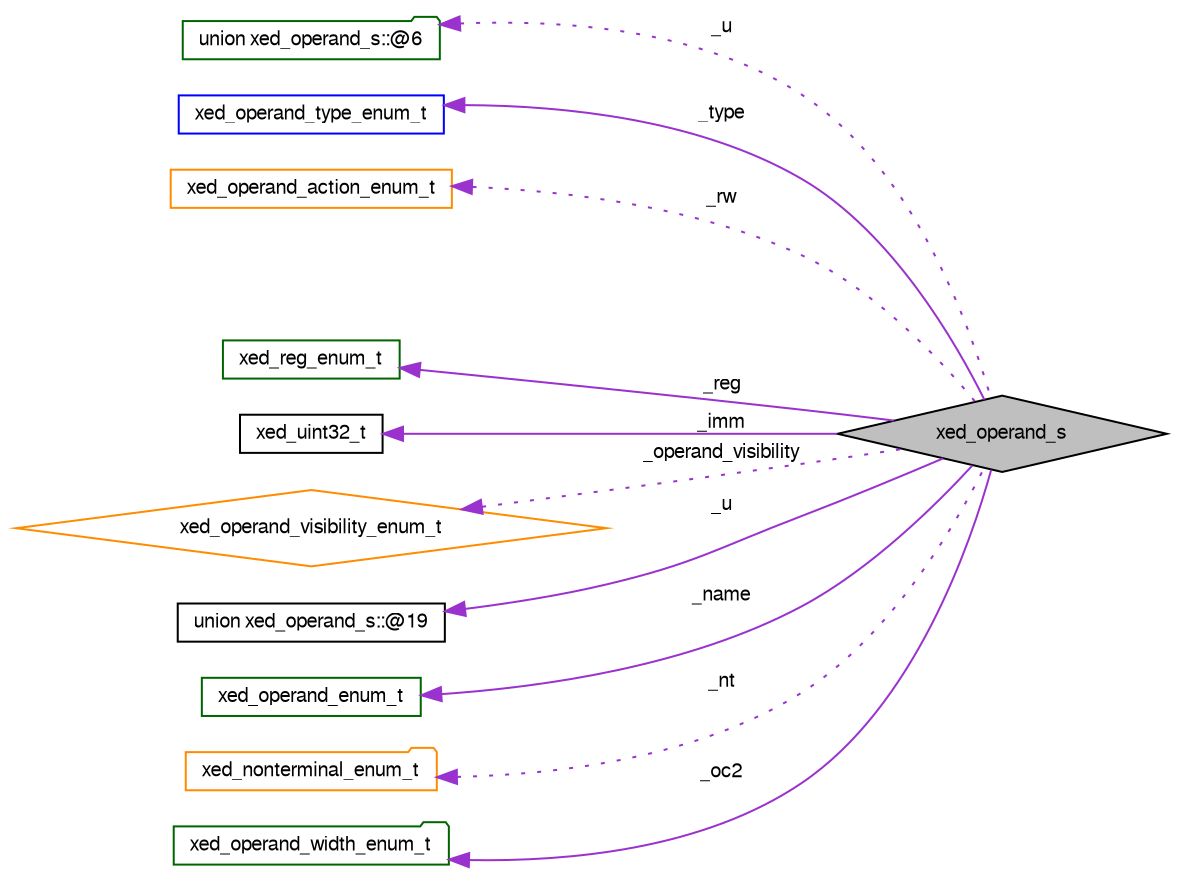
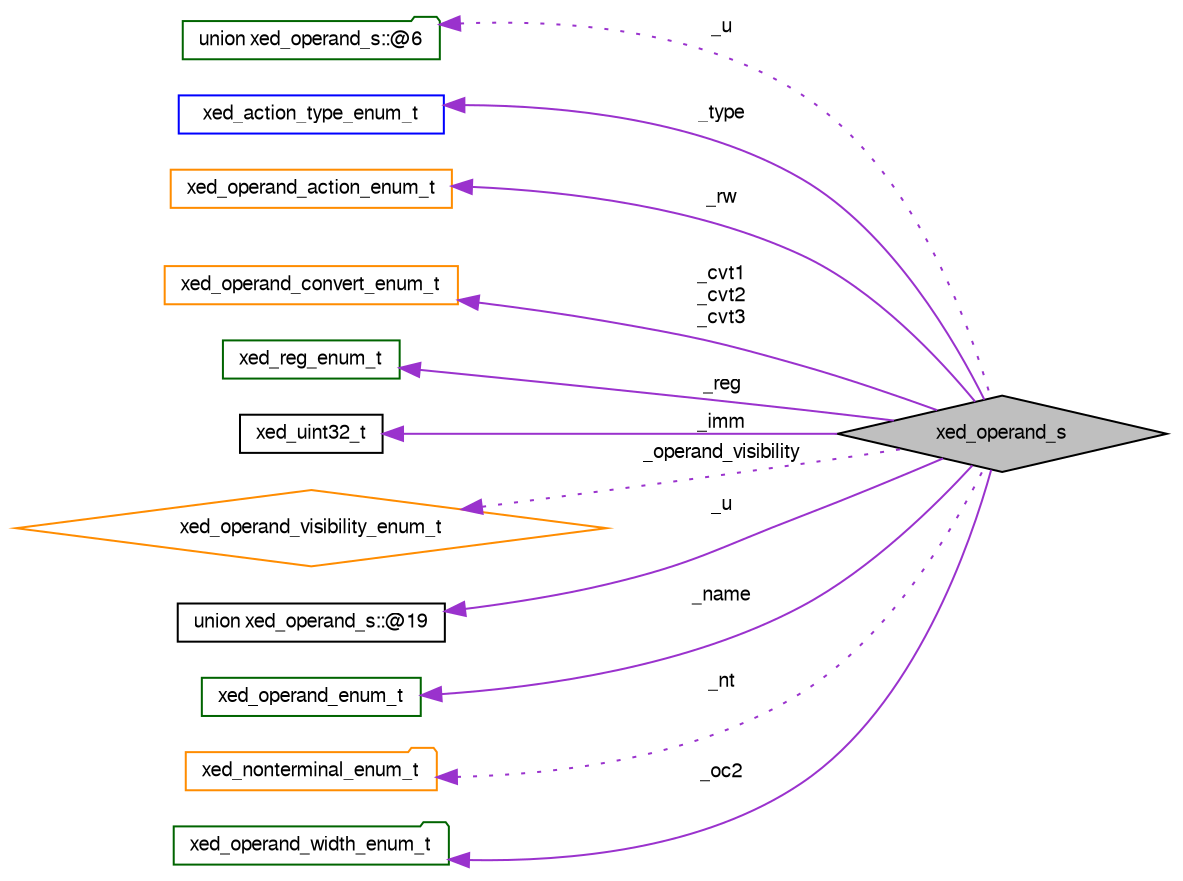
(311, 114) -> (311, 114)
(751, 235) -> (751, 235)
none -> (311, 285)
